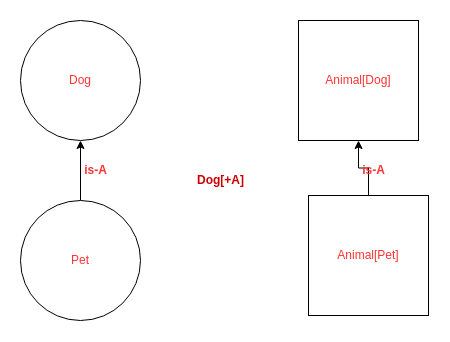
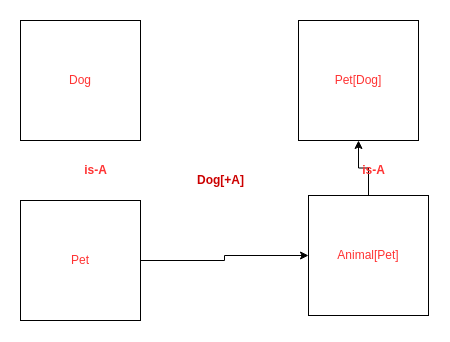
(81, 81) -> (81, 81)
(359, 81) -> (359, 81)
(81, 174) -> (224, 261)
(81, 261) -> (81, 261)
